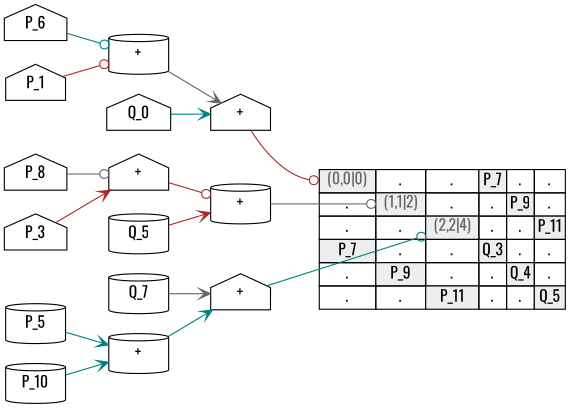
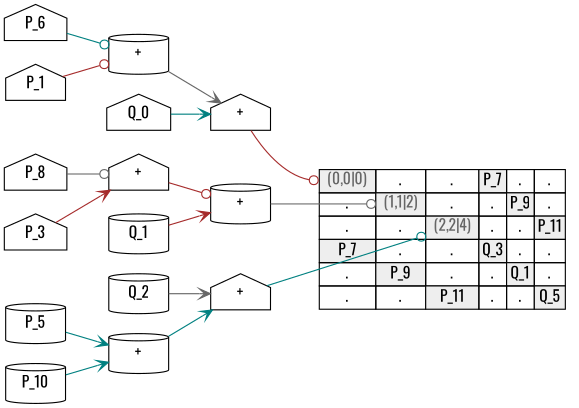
(139, 234) -> (139, 234)
(520, 274) -> (520, 274)
(139, 294) -> (139, 294)
